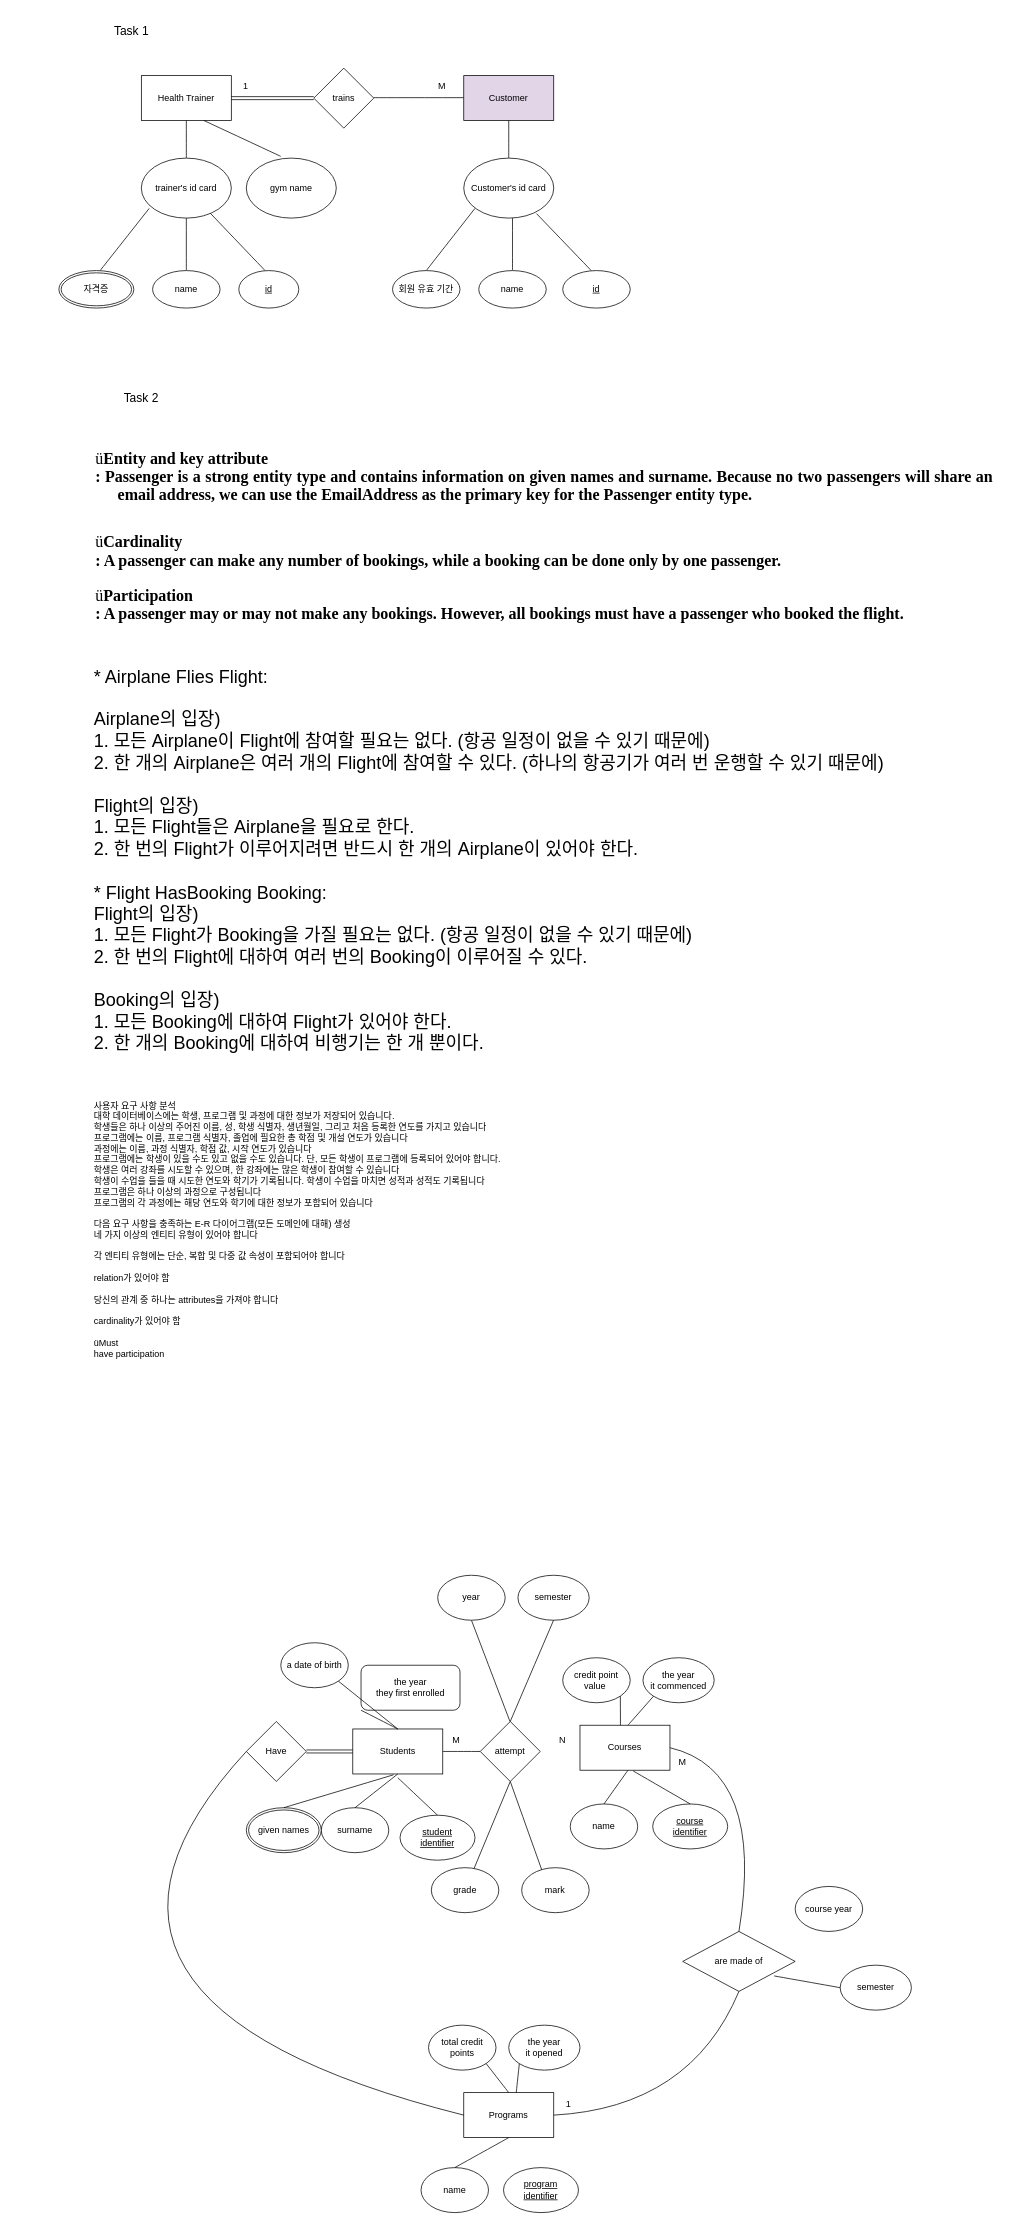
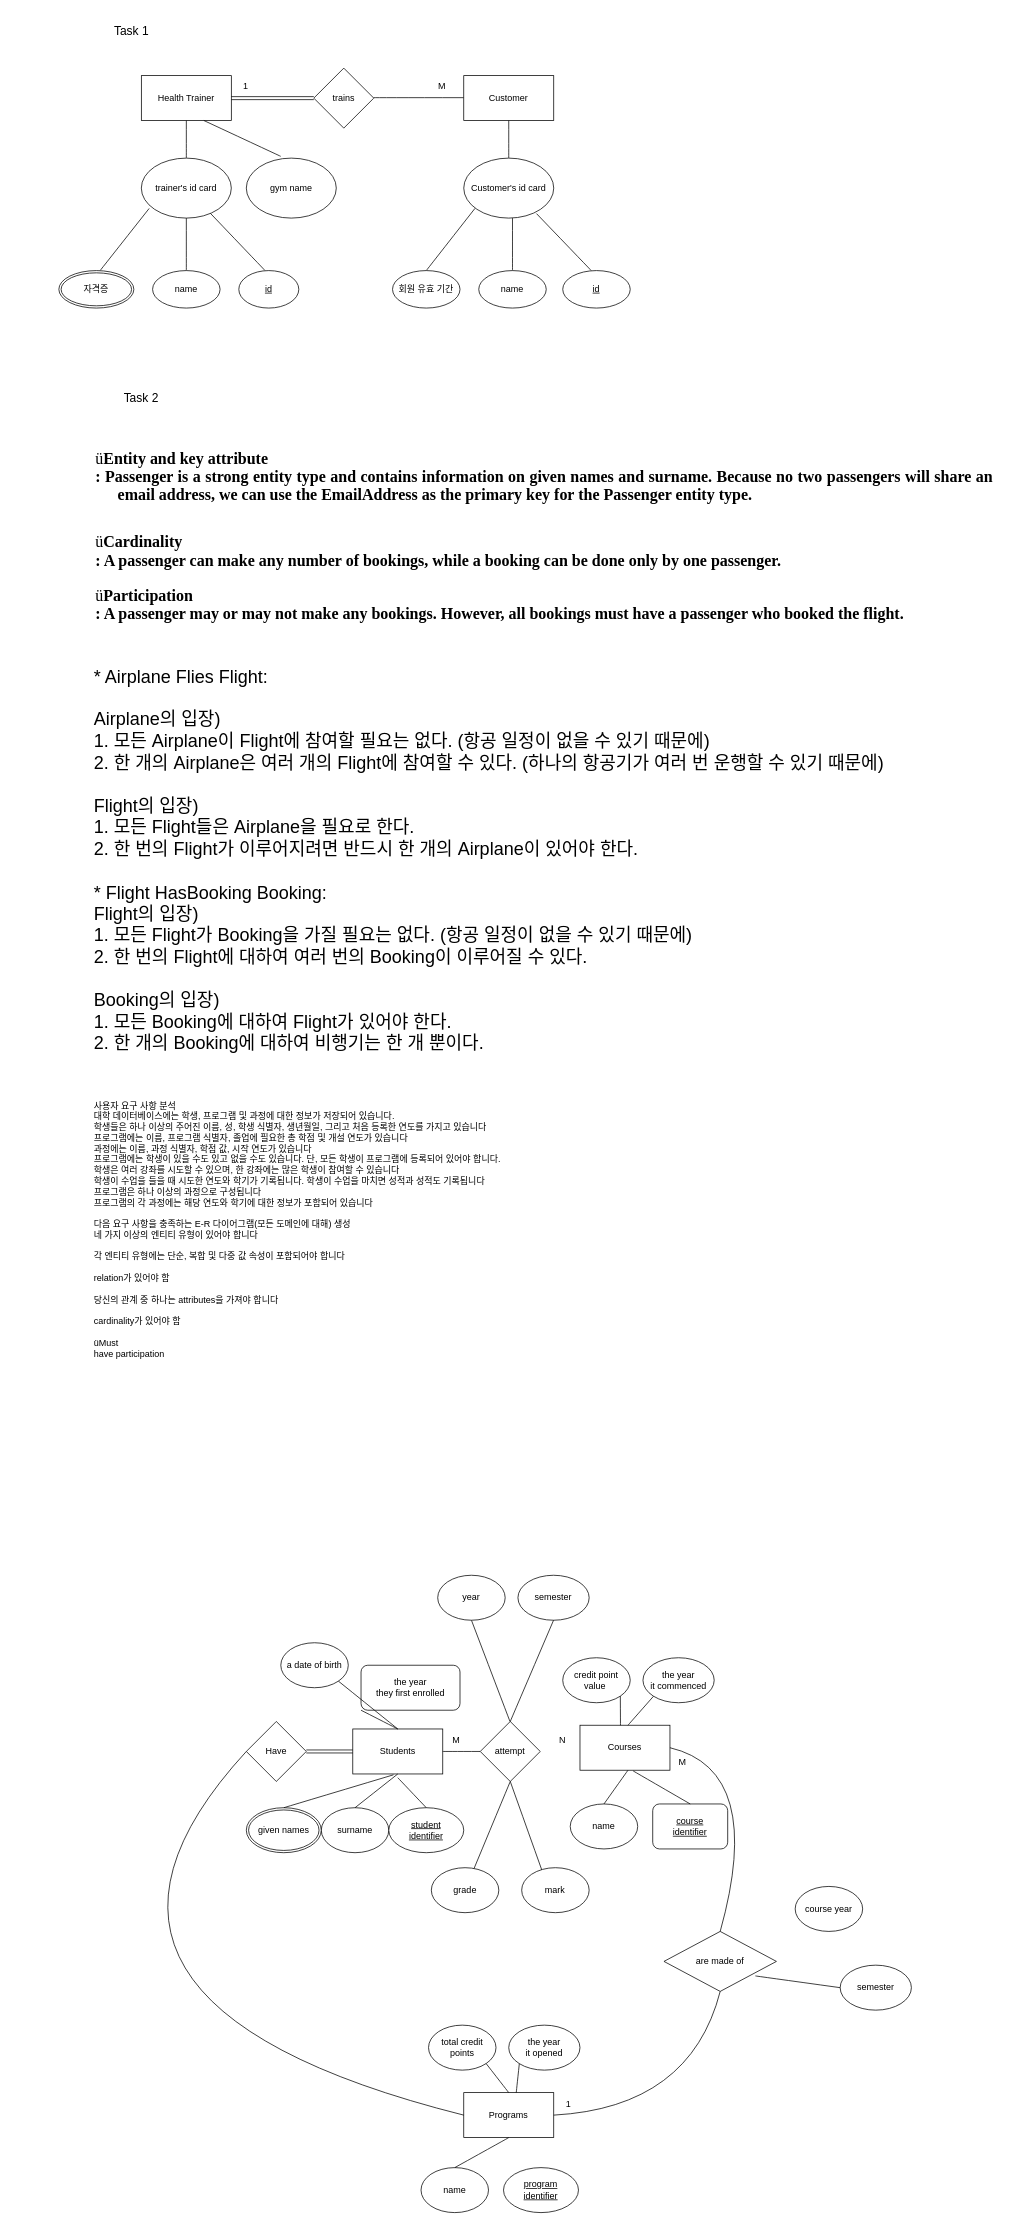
(509, 98) -> (509, 98)
(690, 1827) -> (690, 1827)
(438, 1838) -> (426, 1830)
(739, 1962) -> (720, 1962)
